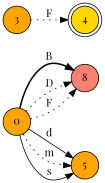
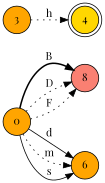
(49, 14) -> (49, 14)
(85, 165) -> (85, 165)
